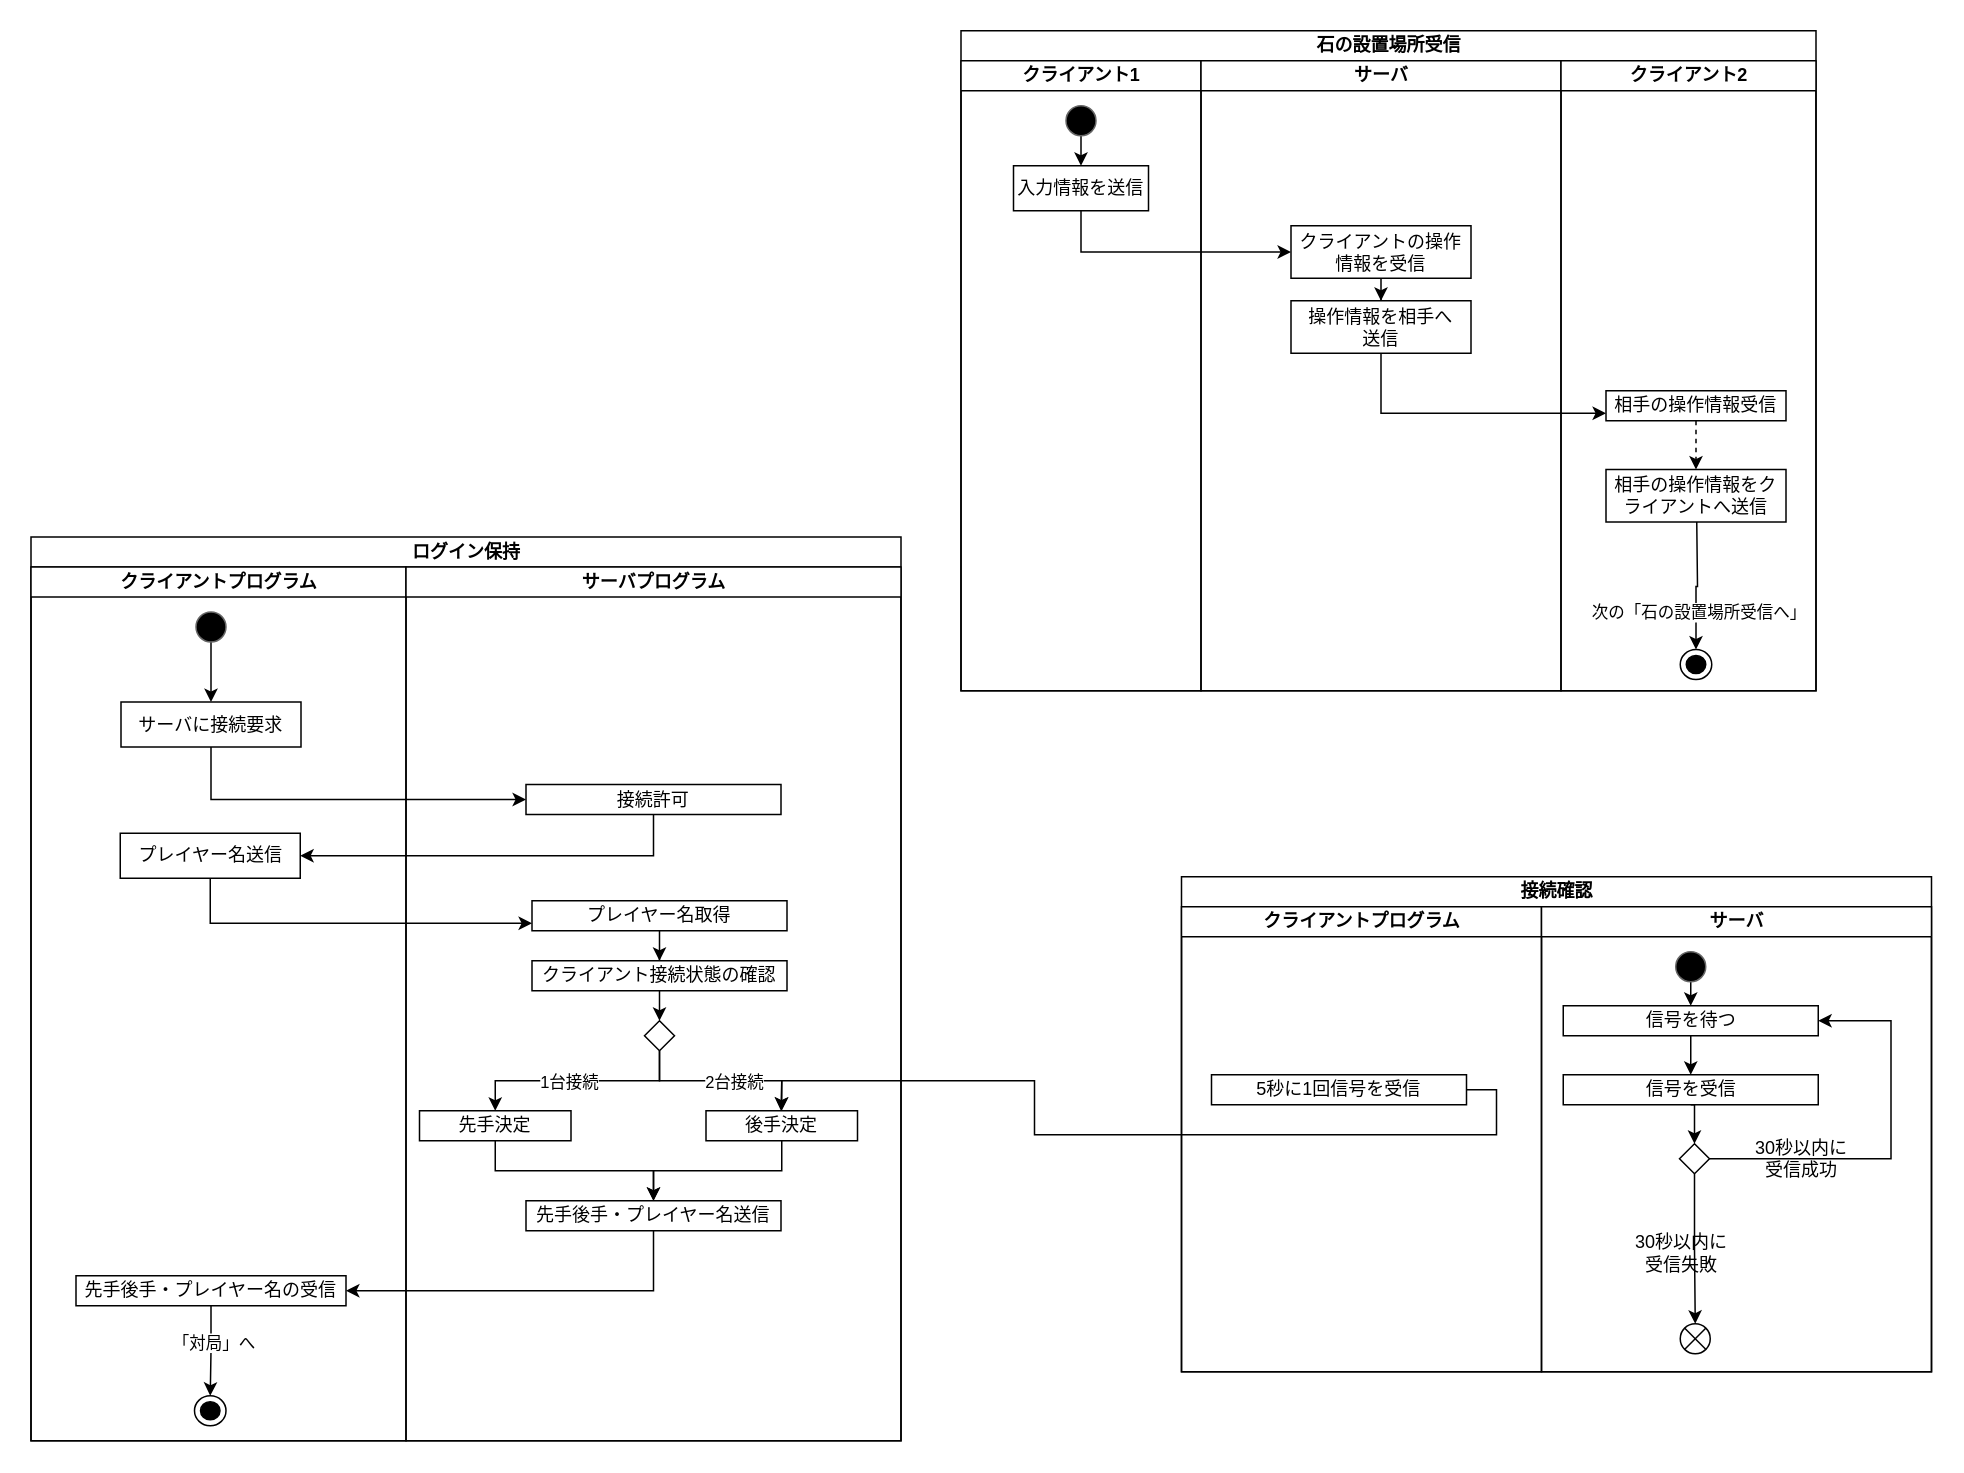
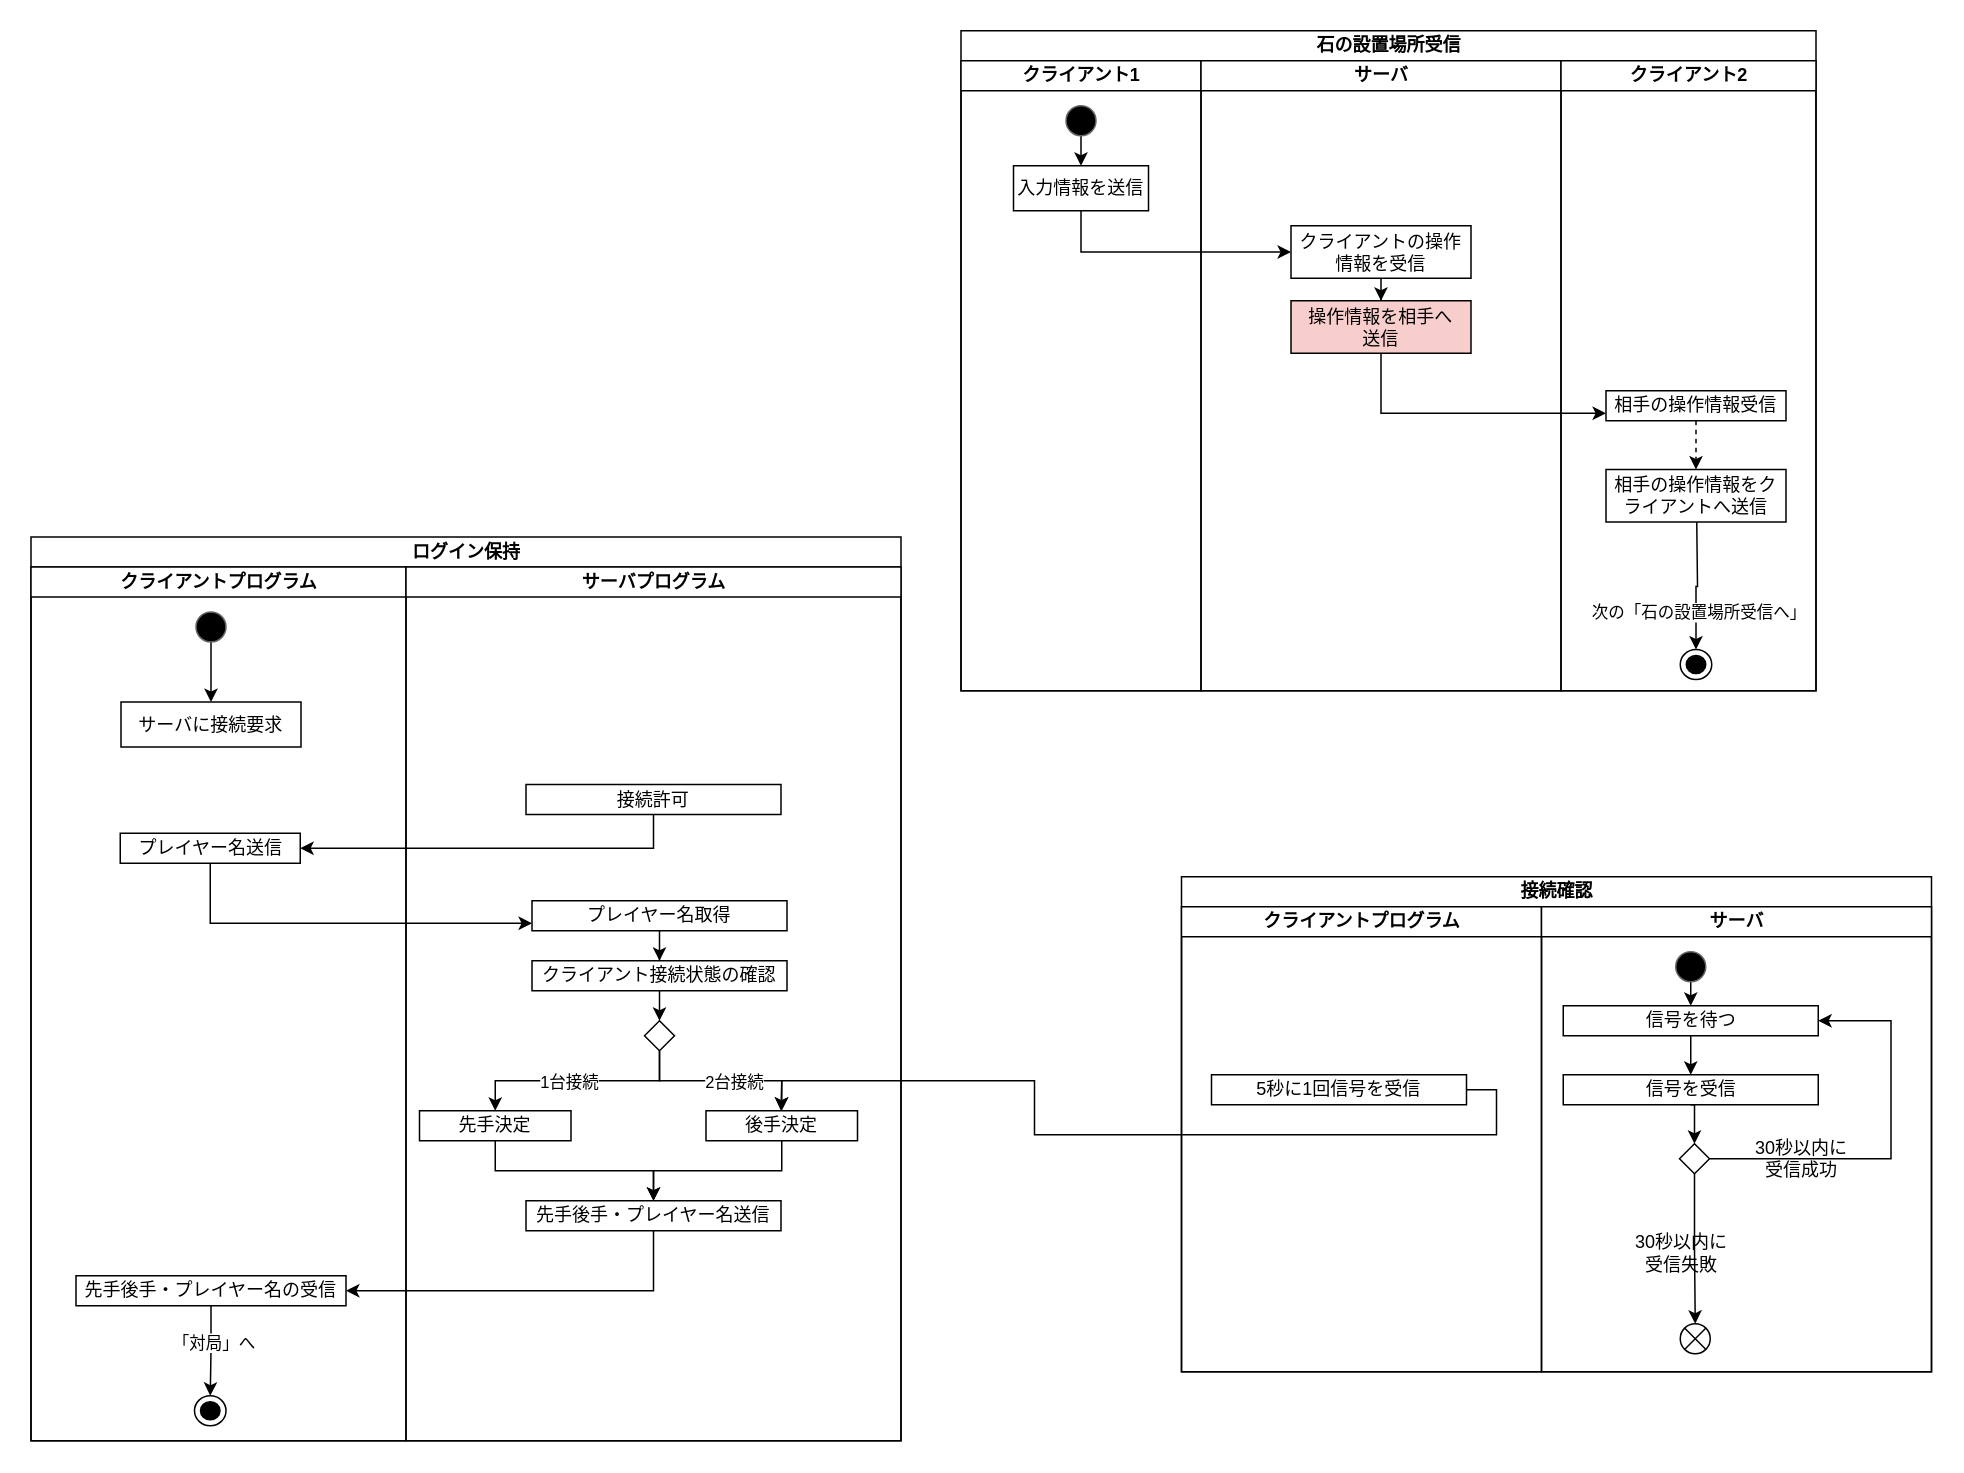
(1381, 327) -> (1381, 327)
(337, 800) -> none
(210, 856) -> (210, 848)
